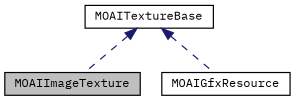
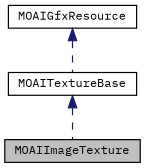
(192, 54) -> (73, 57)
